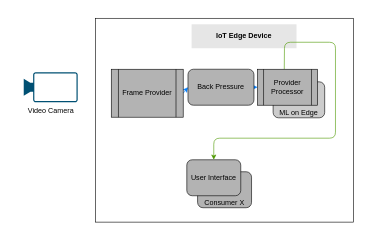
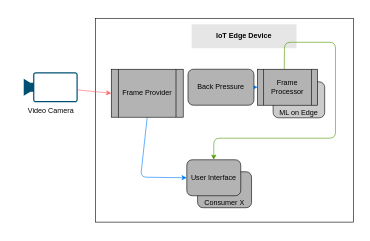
(288, 87) -> (288, 87)
none -> (93, 91)
(184, 92) -> none
none -> (144, 149)
